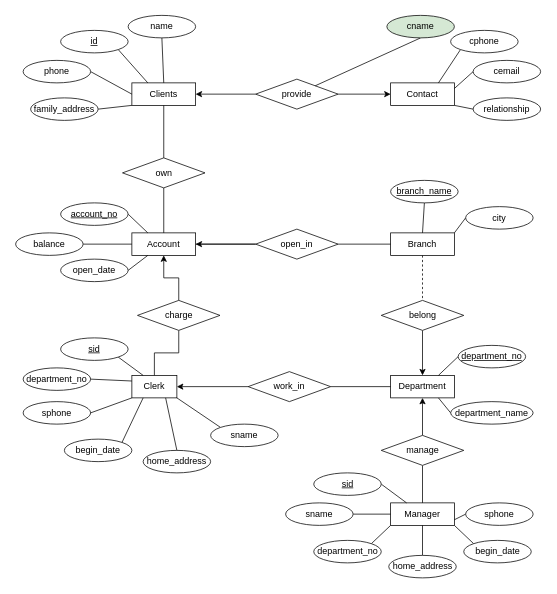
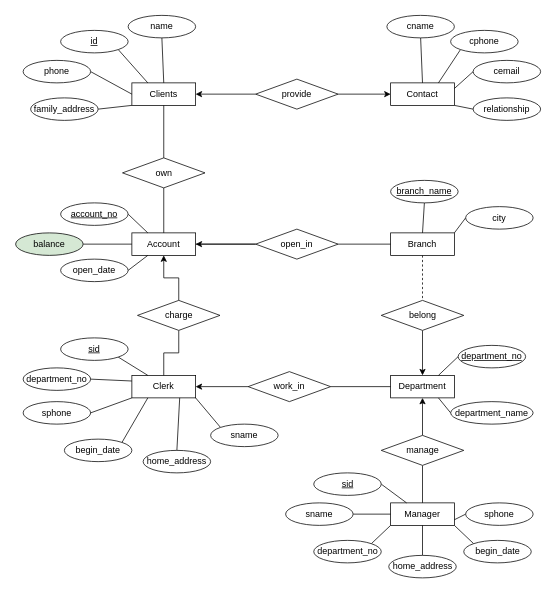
(420, 27) -> (420, 27)
(368, 62) -> (421, 60)
(49, 244) -> (49, 244)
(154, 387) -> (164, 387)
